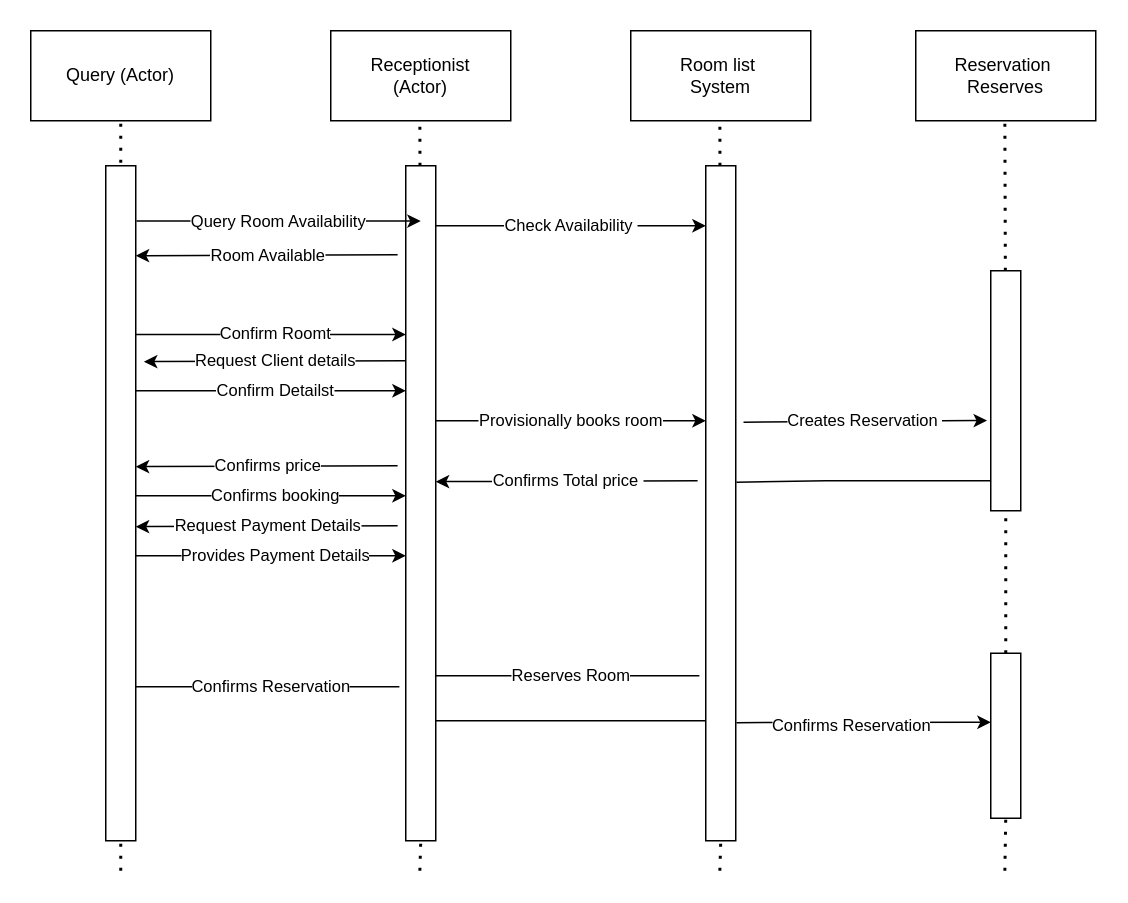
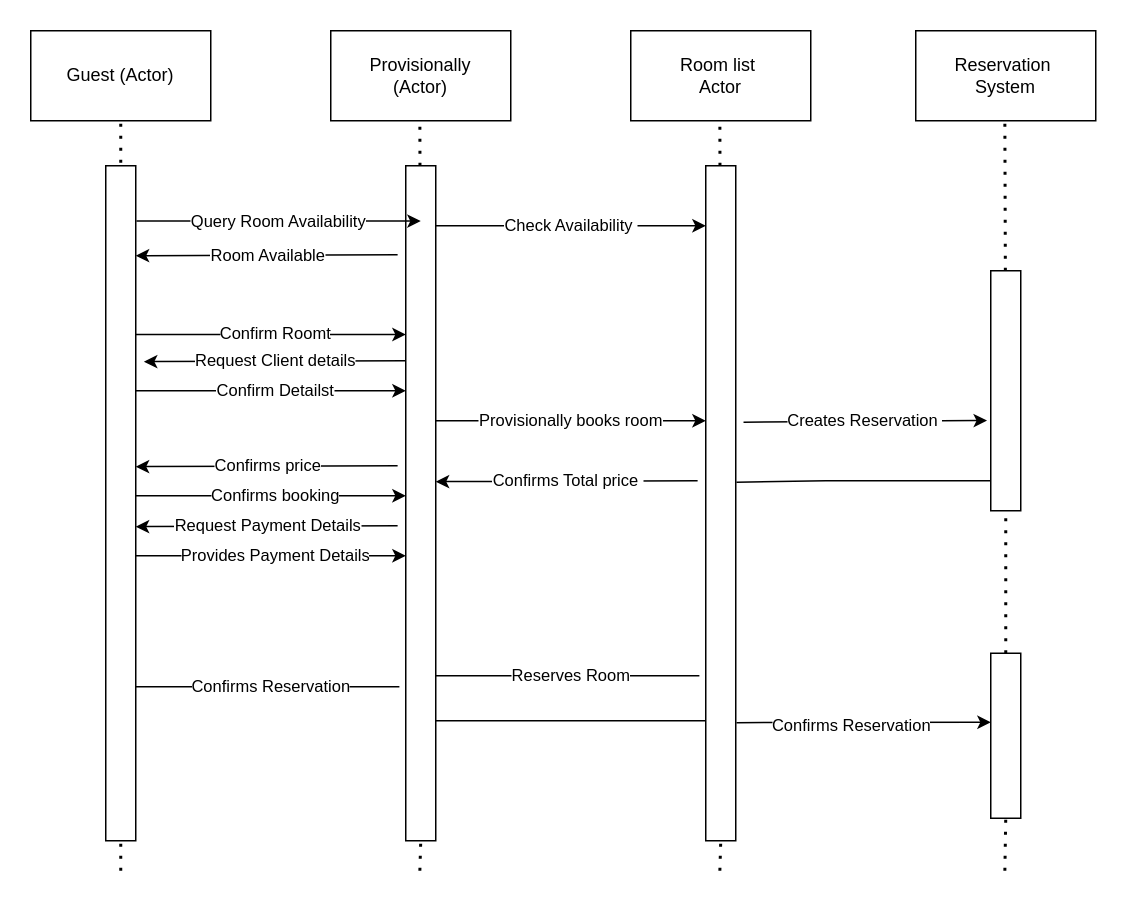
(121, 76) -> (121, 76)
(421, 76) -> (421, 76)
(721, 76) -> (721, 76)
(1006, 76) -> (1006, 76)
